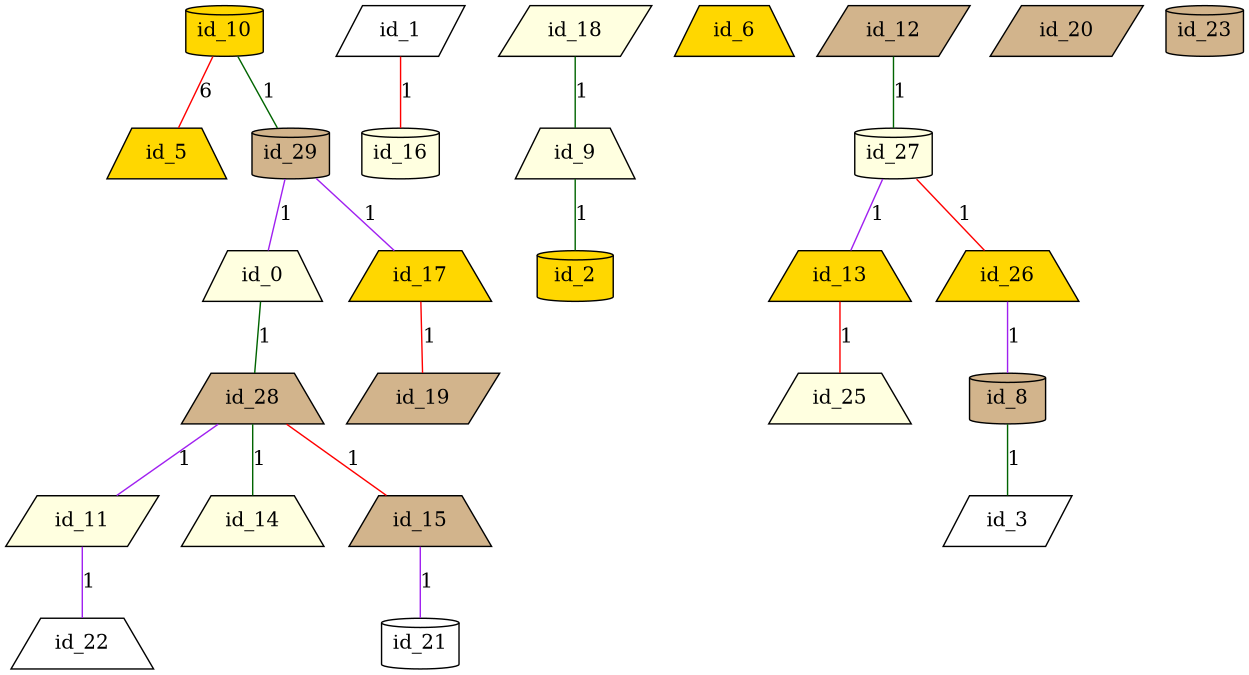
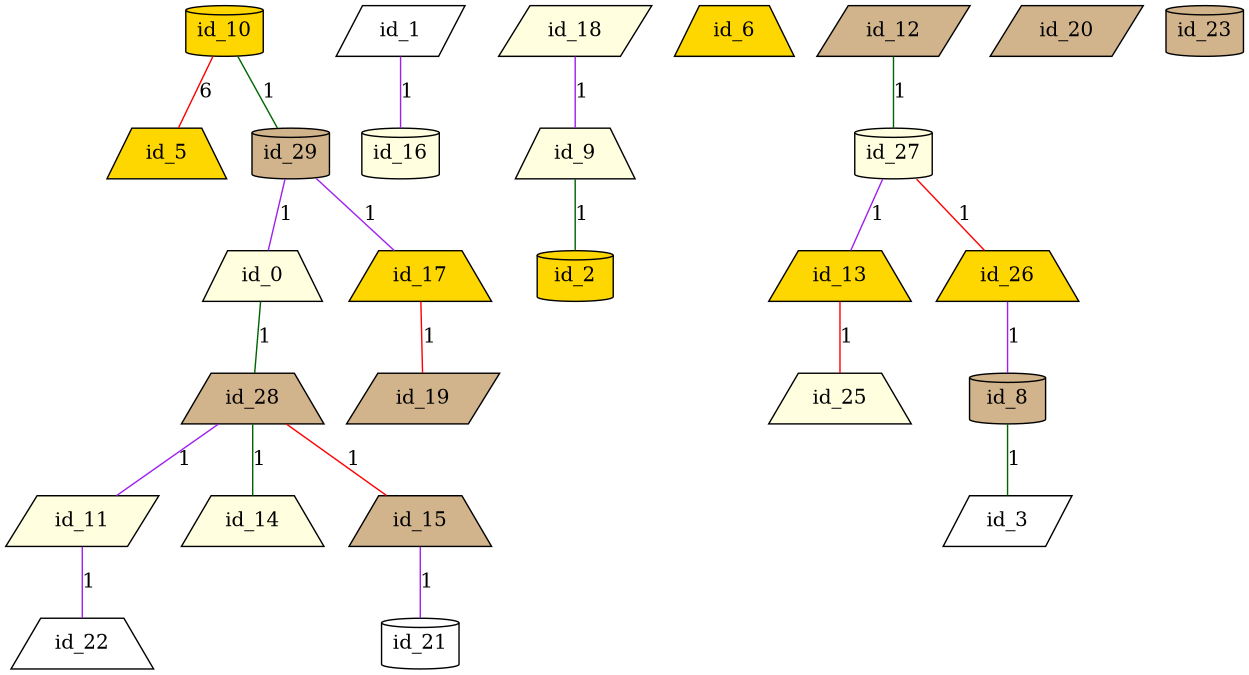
(401, 92) -> (401, 92)
(575, 92) -> (575, 92)
